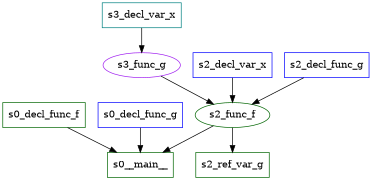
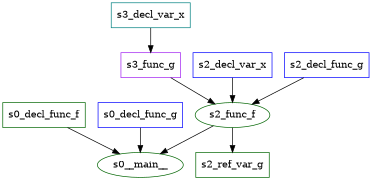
(142, 65) -> (151, 65)
(140, 165) -> (140, 165)
